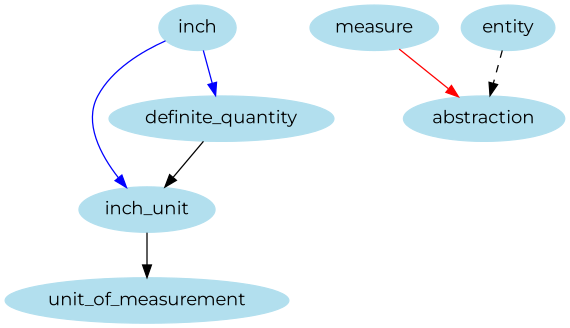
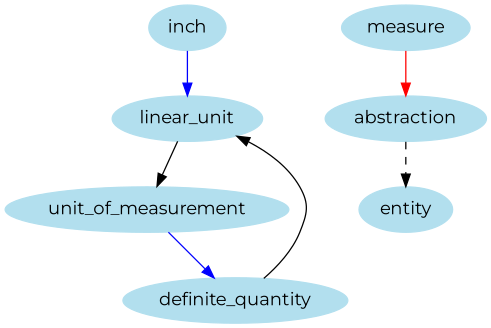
(208, 67) -> (187, 251)
(498, 67) -> (406, 158)
(147, 210) -> (187, 119)
